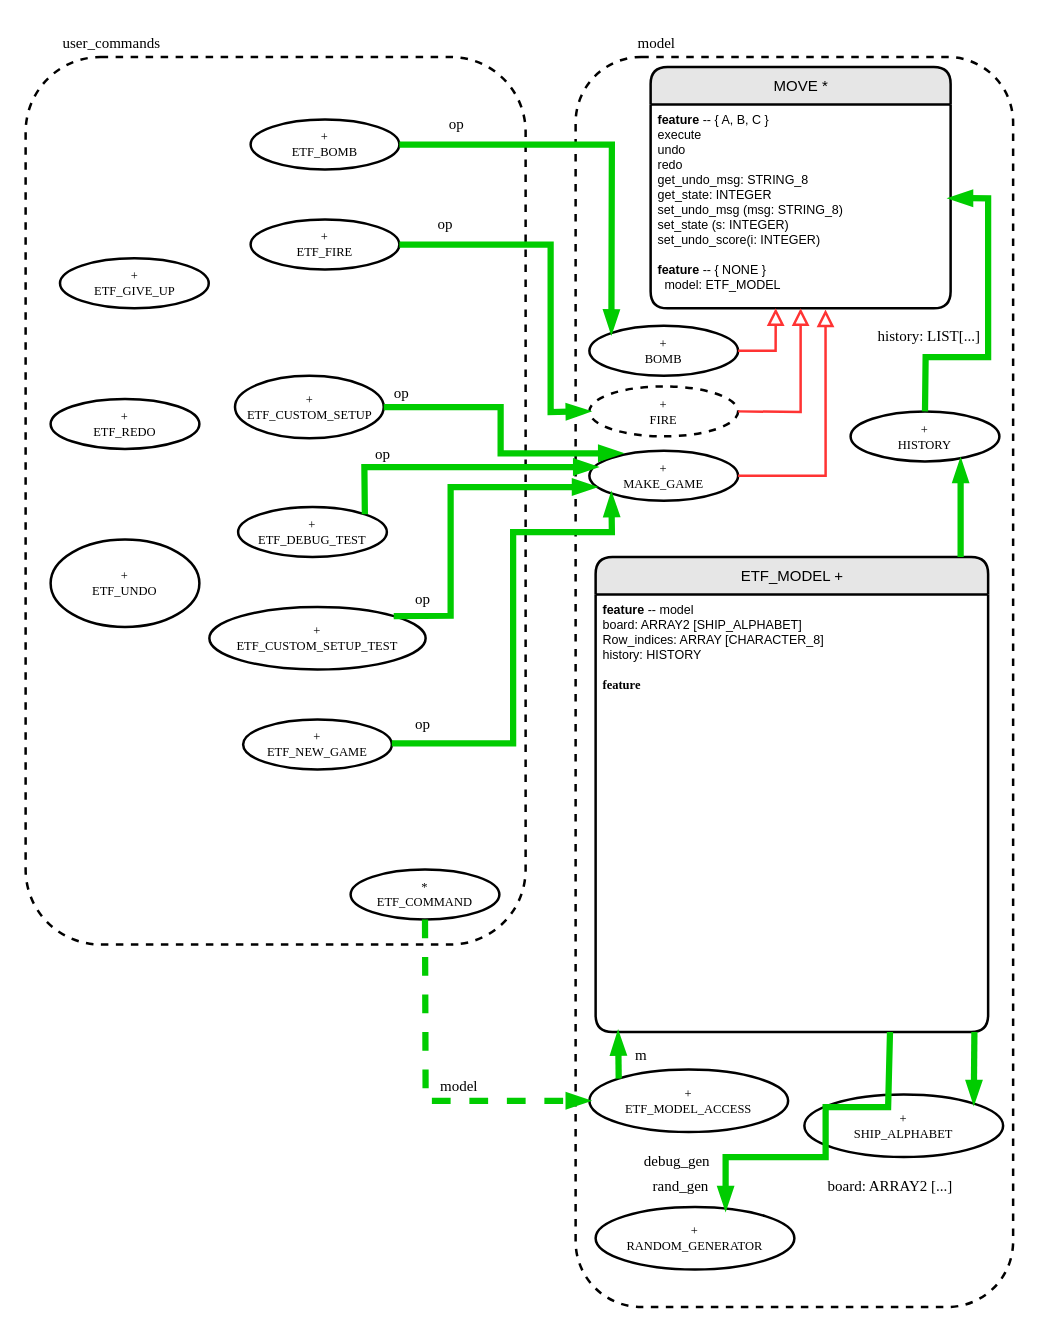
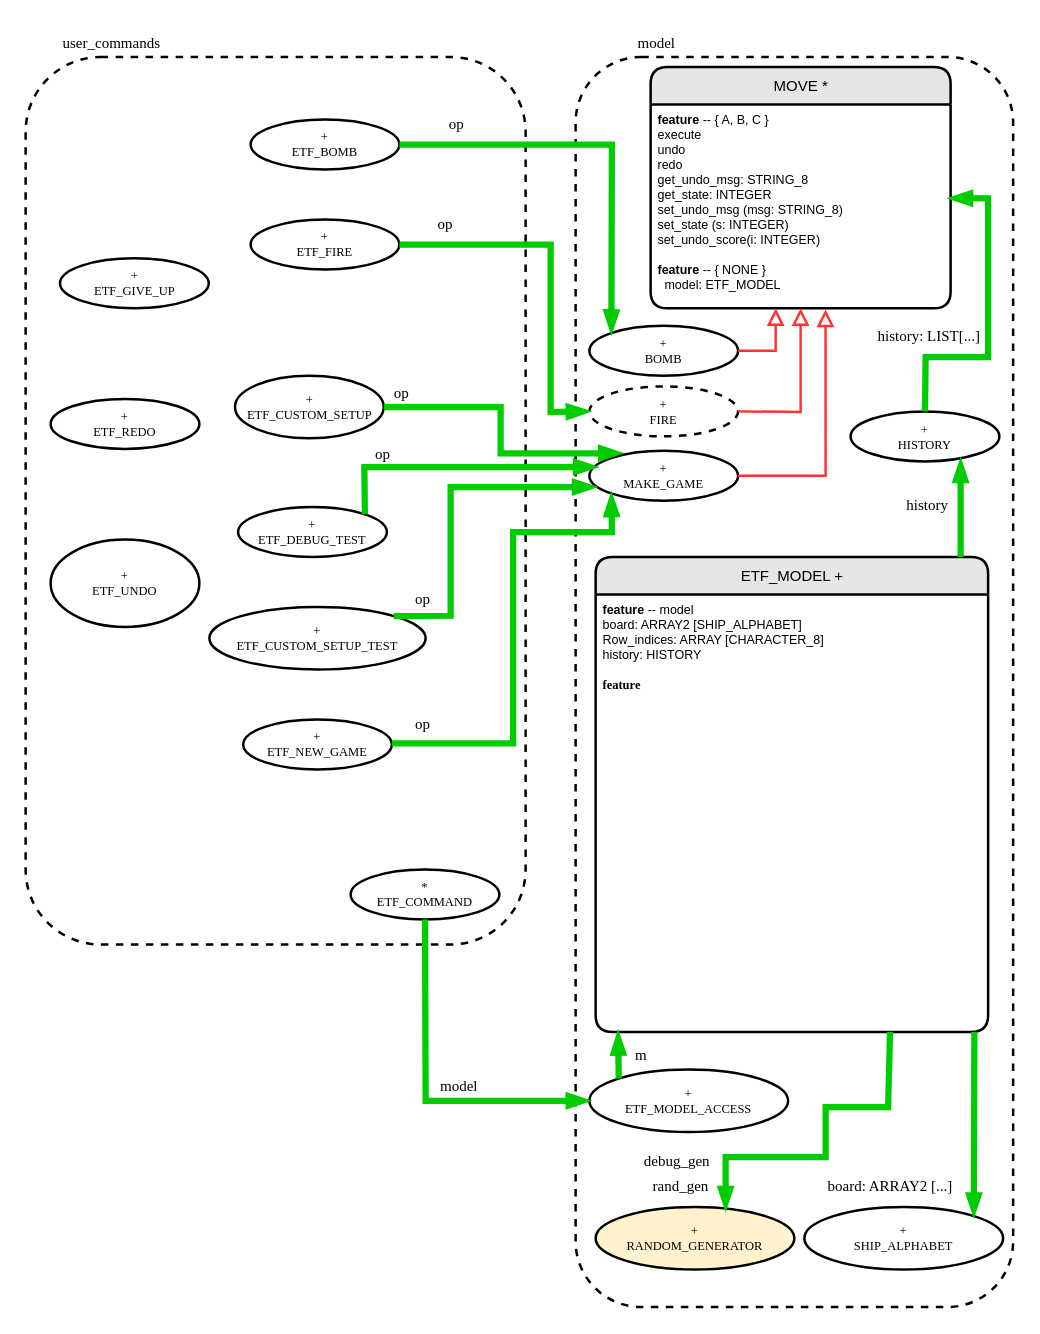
none -> (925, 501)
(425, 947) -> (425, 947)
(904, 1126) -> (904, 1238)
(695, 1238) -> (695, 1238)
